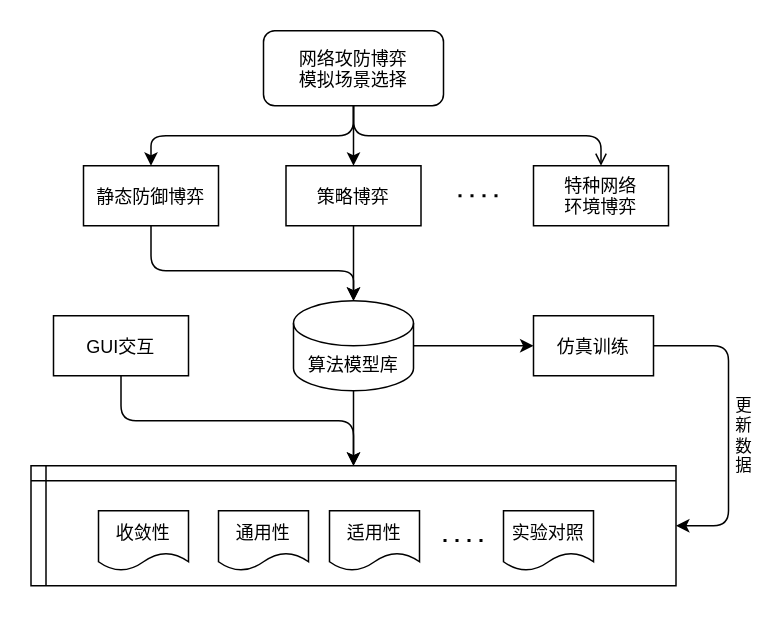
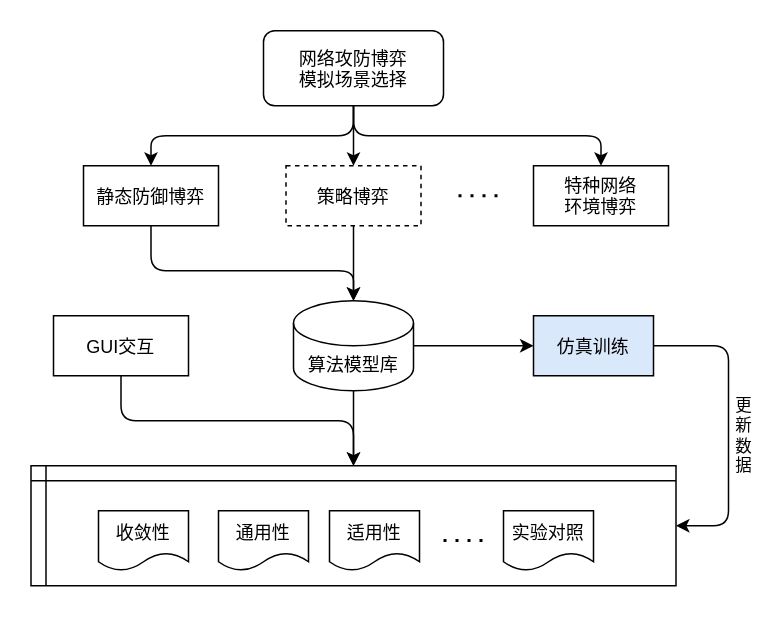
(600, 145) -> (601, 144)
(353, 196) -> (353, 196)
(593, 346) -> (593, 346)
